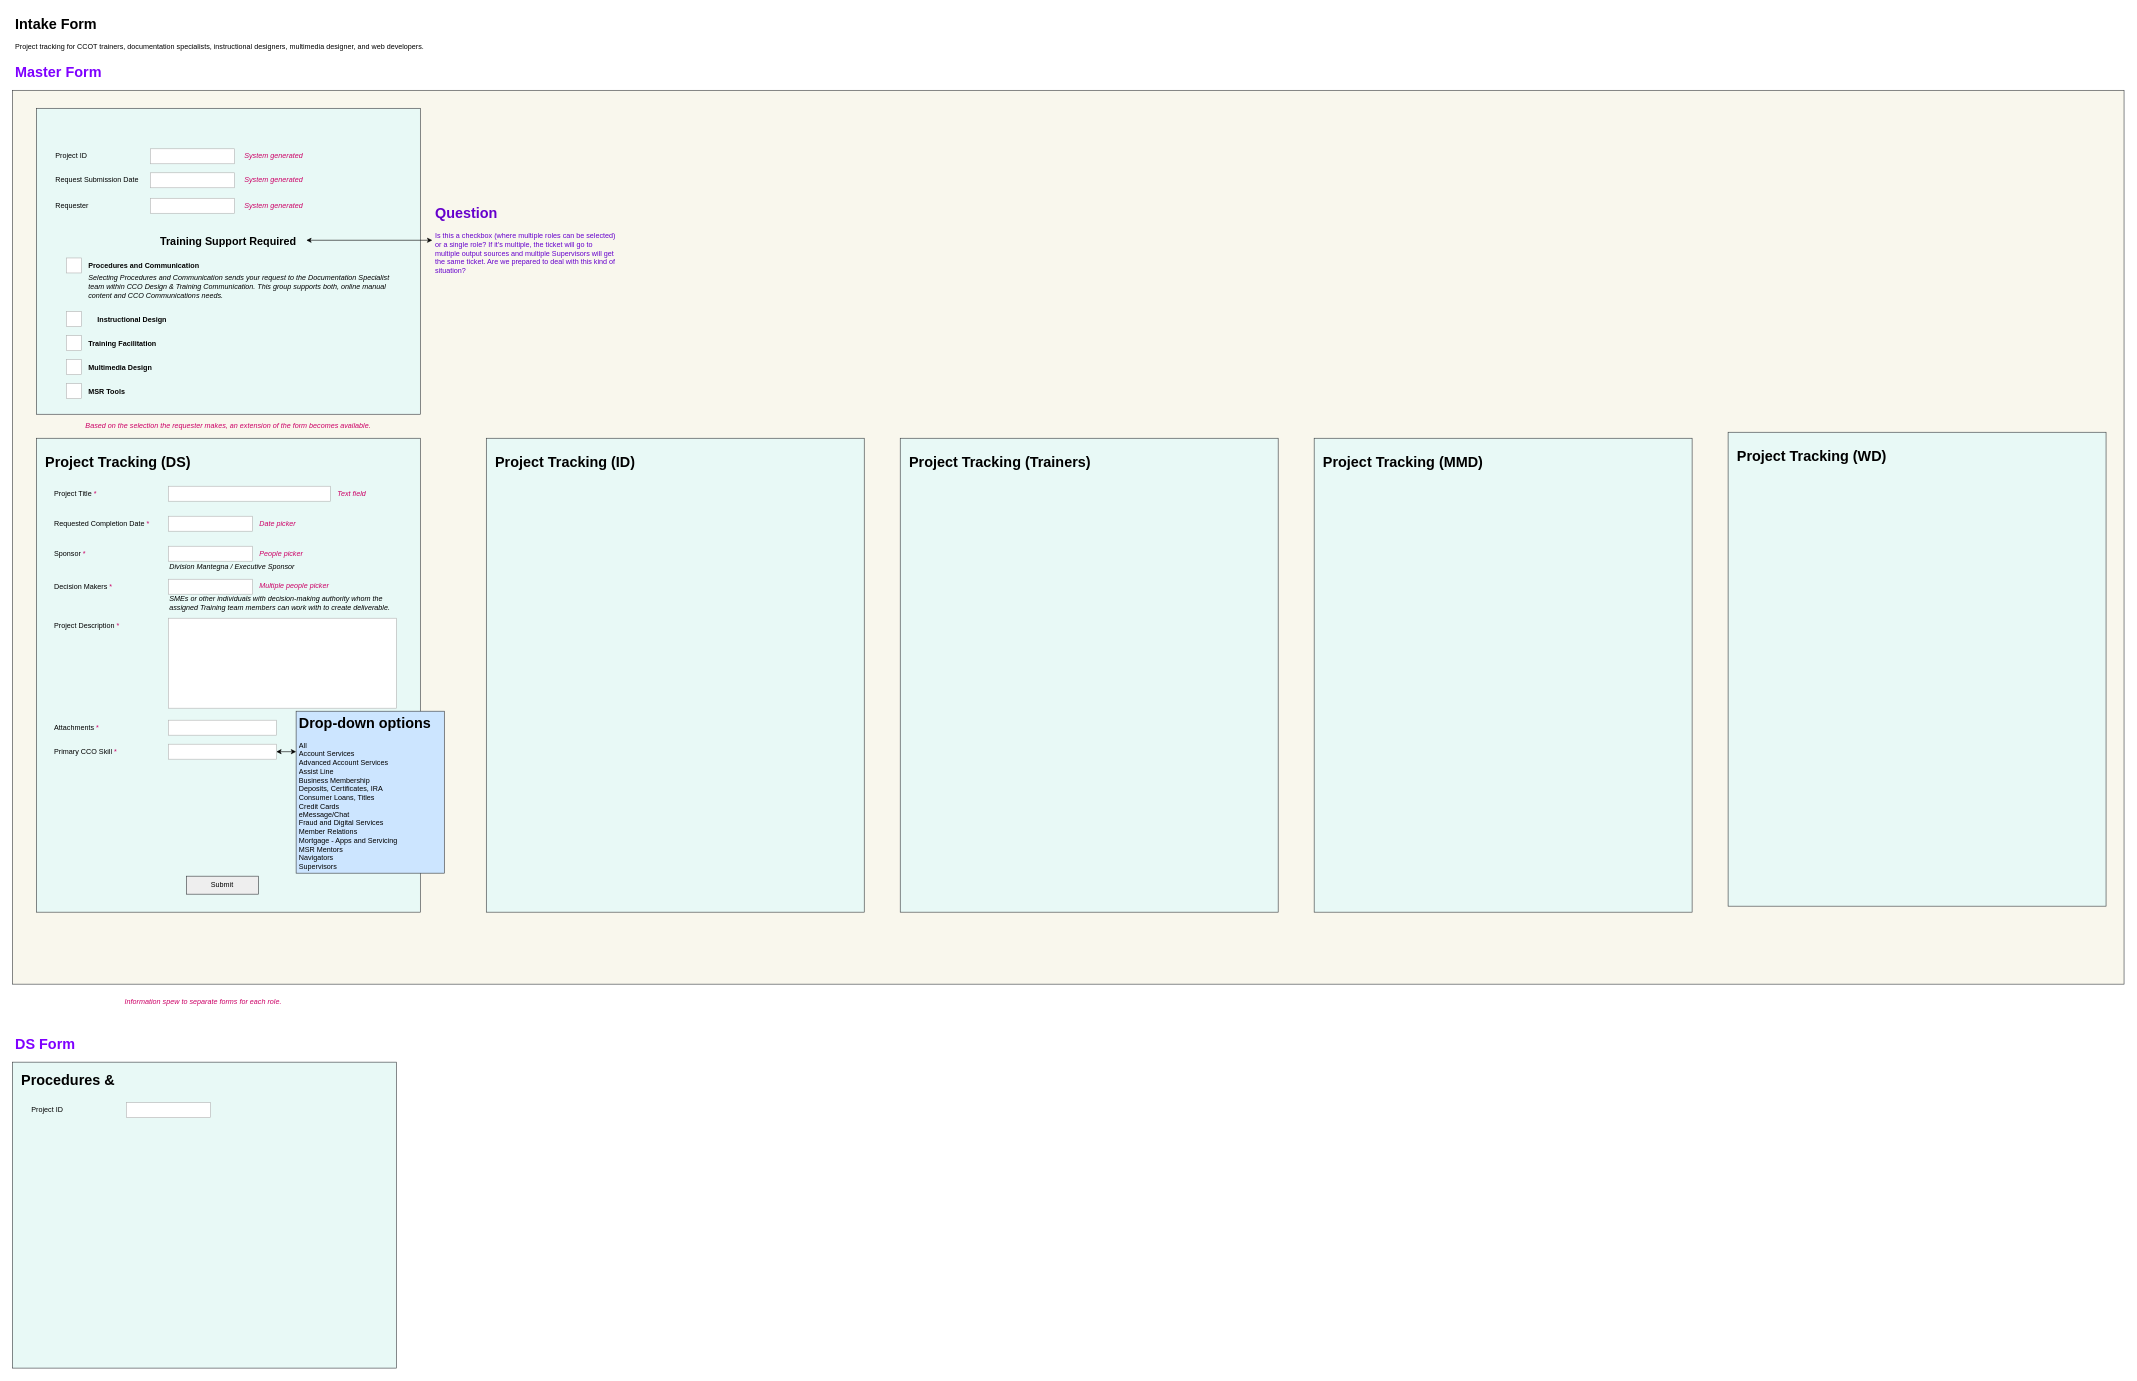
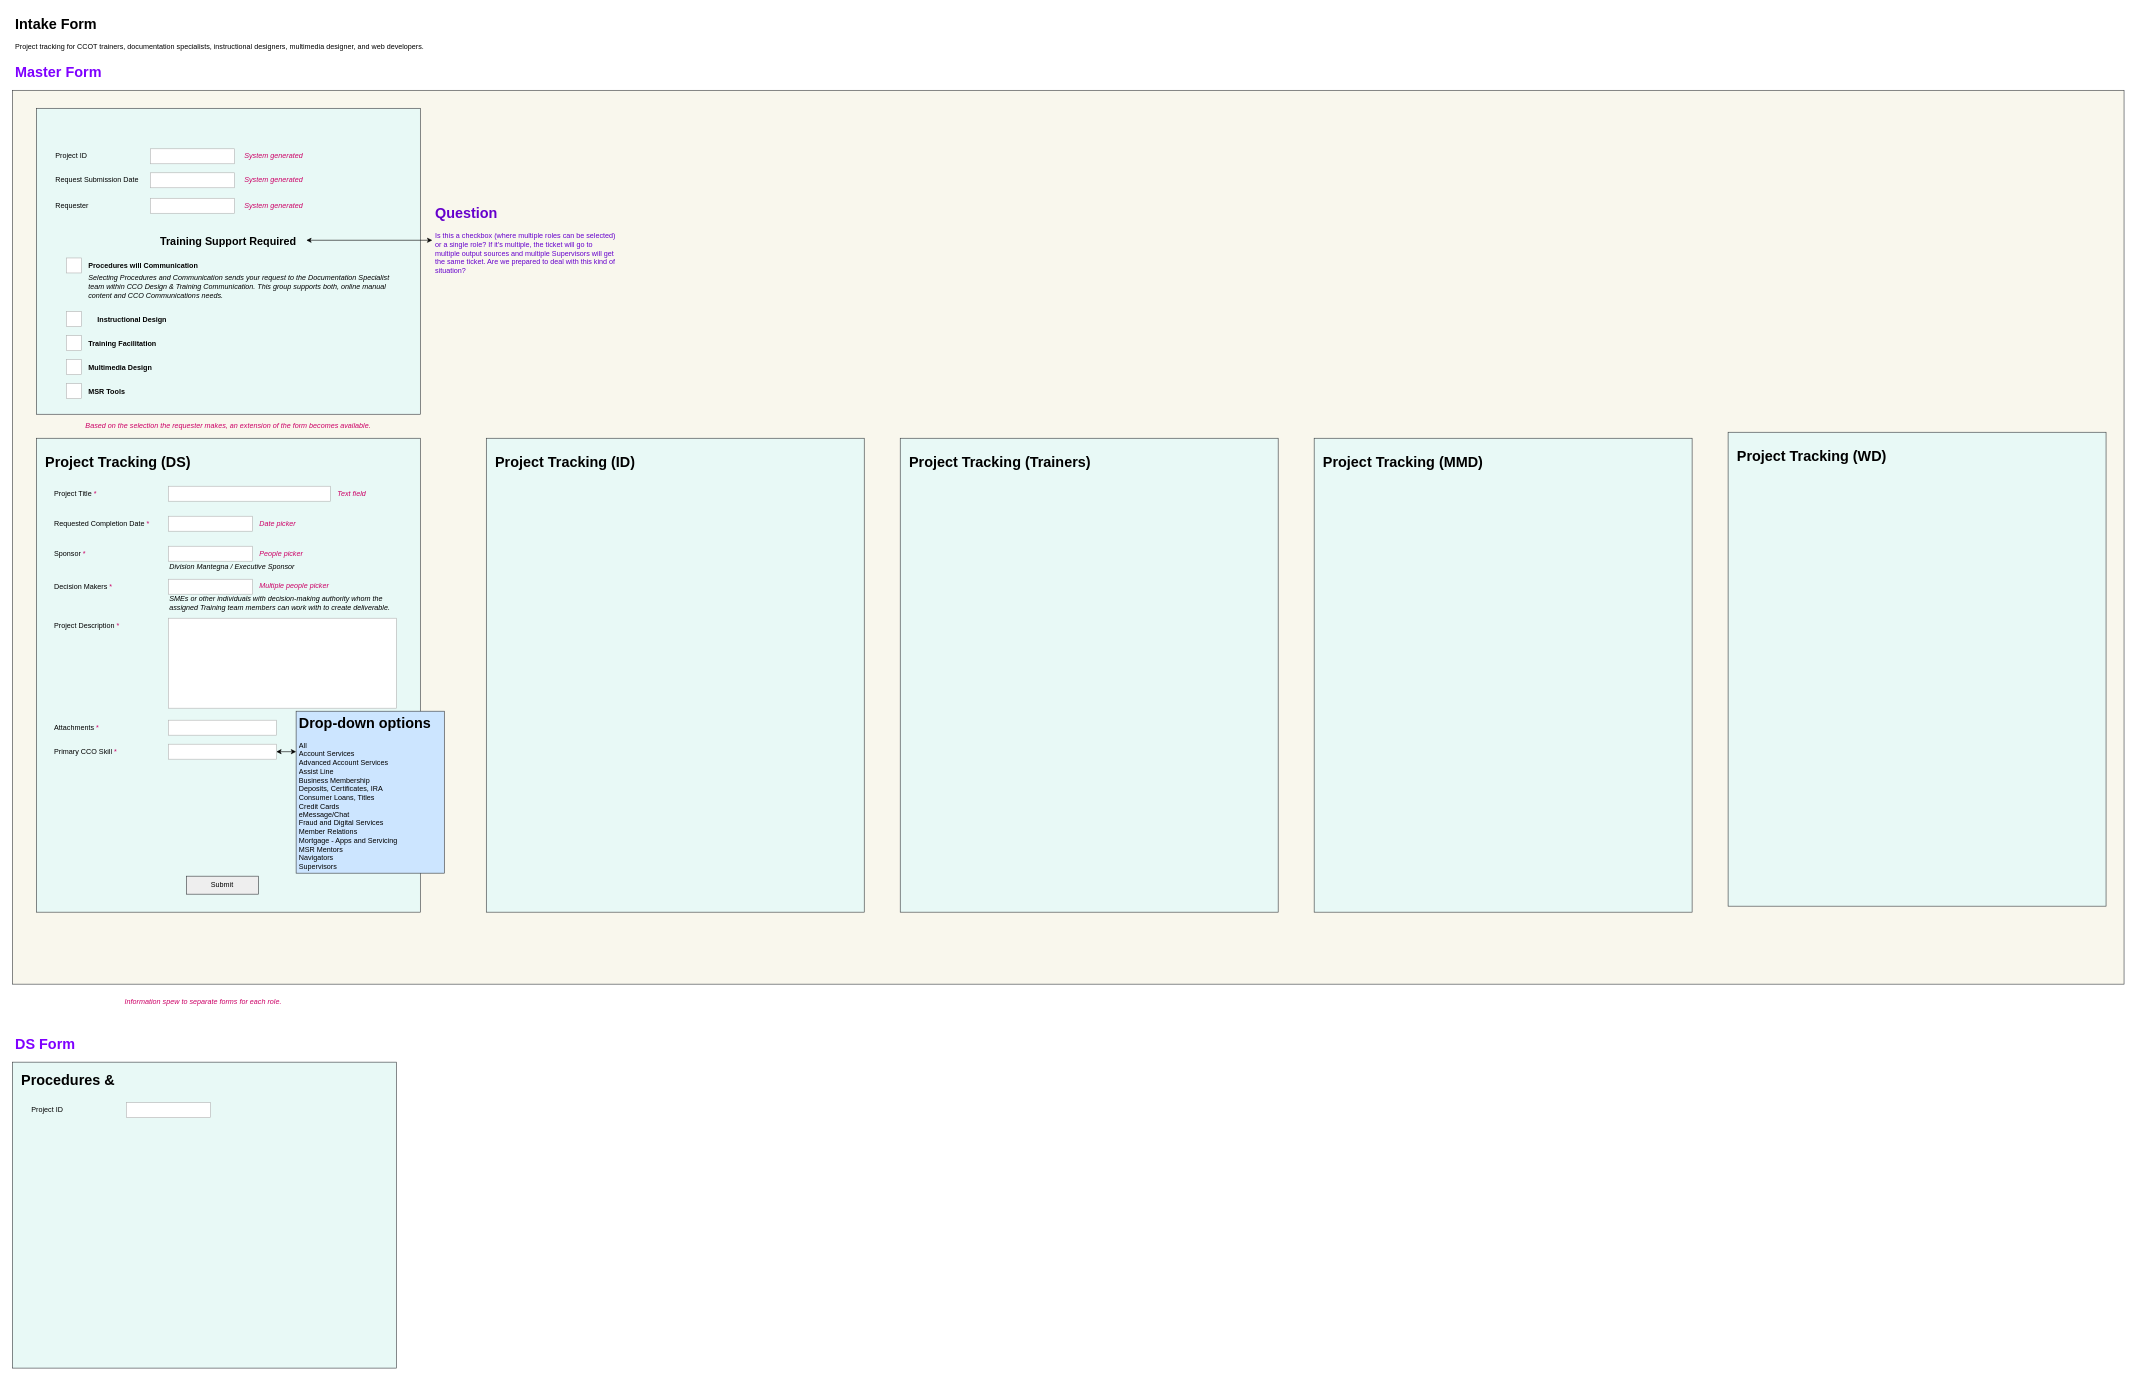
(141, 266) -> (140, 266)
